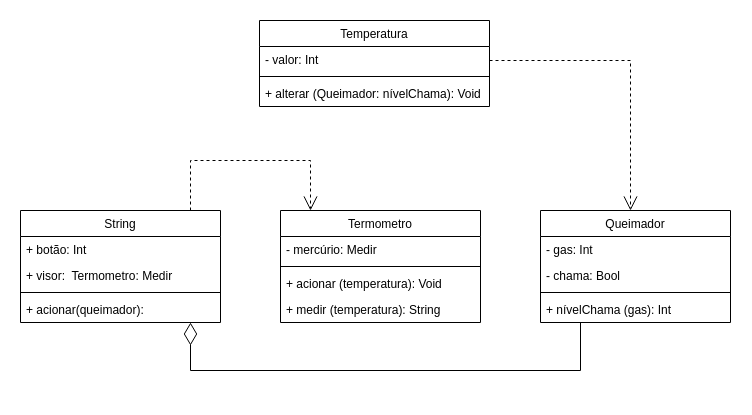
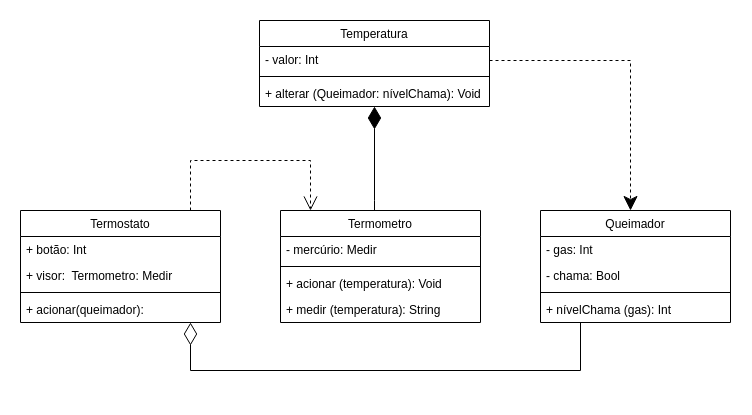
none -> (375, 169)
(631, 202) -> (631, 198)
(120, 224) -> (120, 224)
